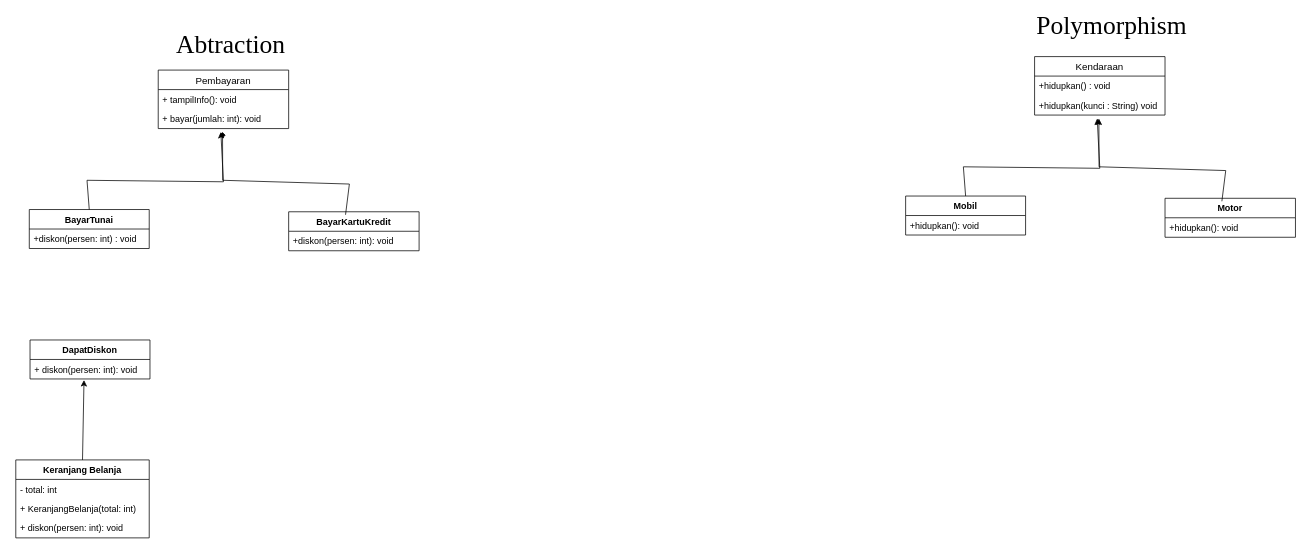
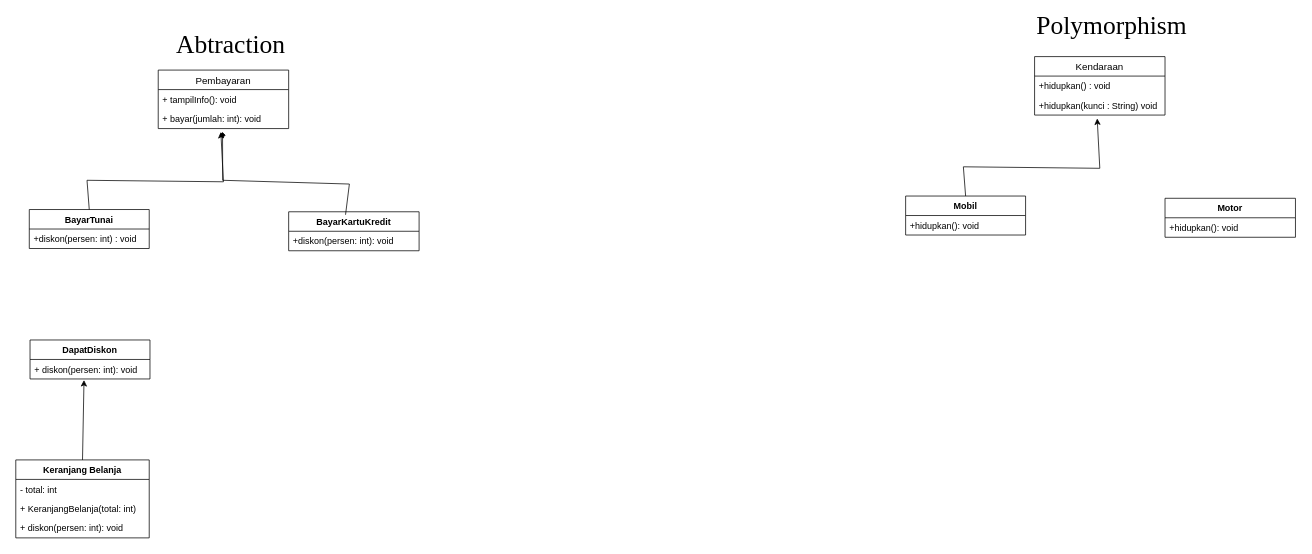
(1216, 170) -> none
